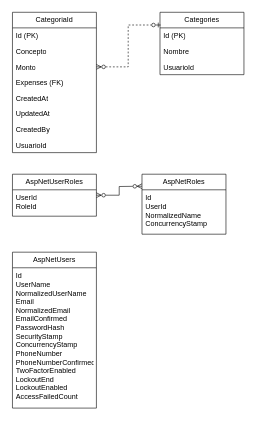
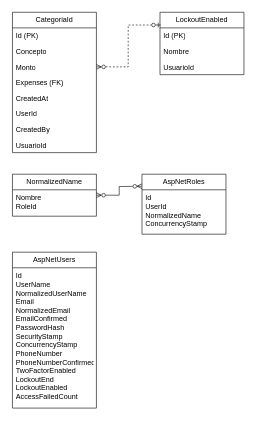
(202, 20) -> (202, 20)
(34, 114) -> (28, 114)
(54, 182) -> (54, 182)
(28, 203) -> (28, 203)
